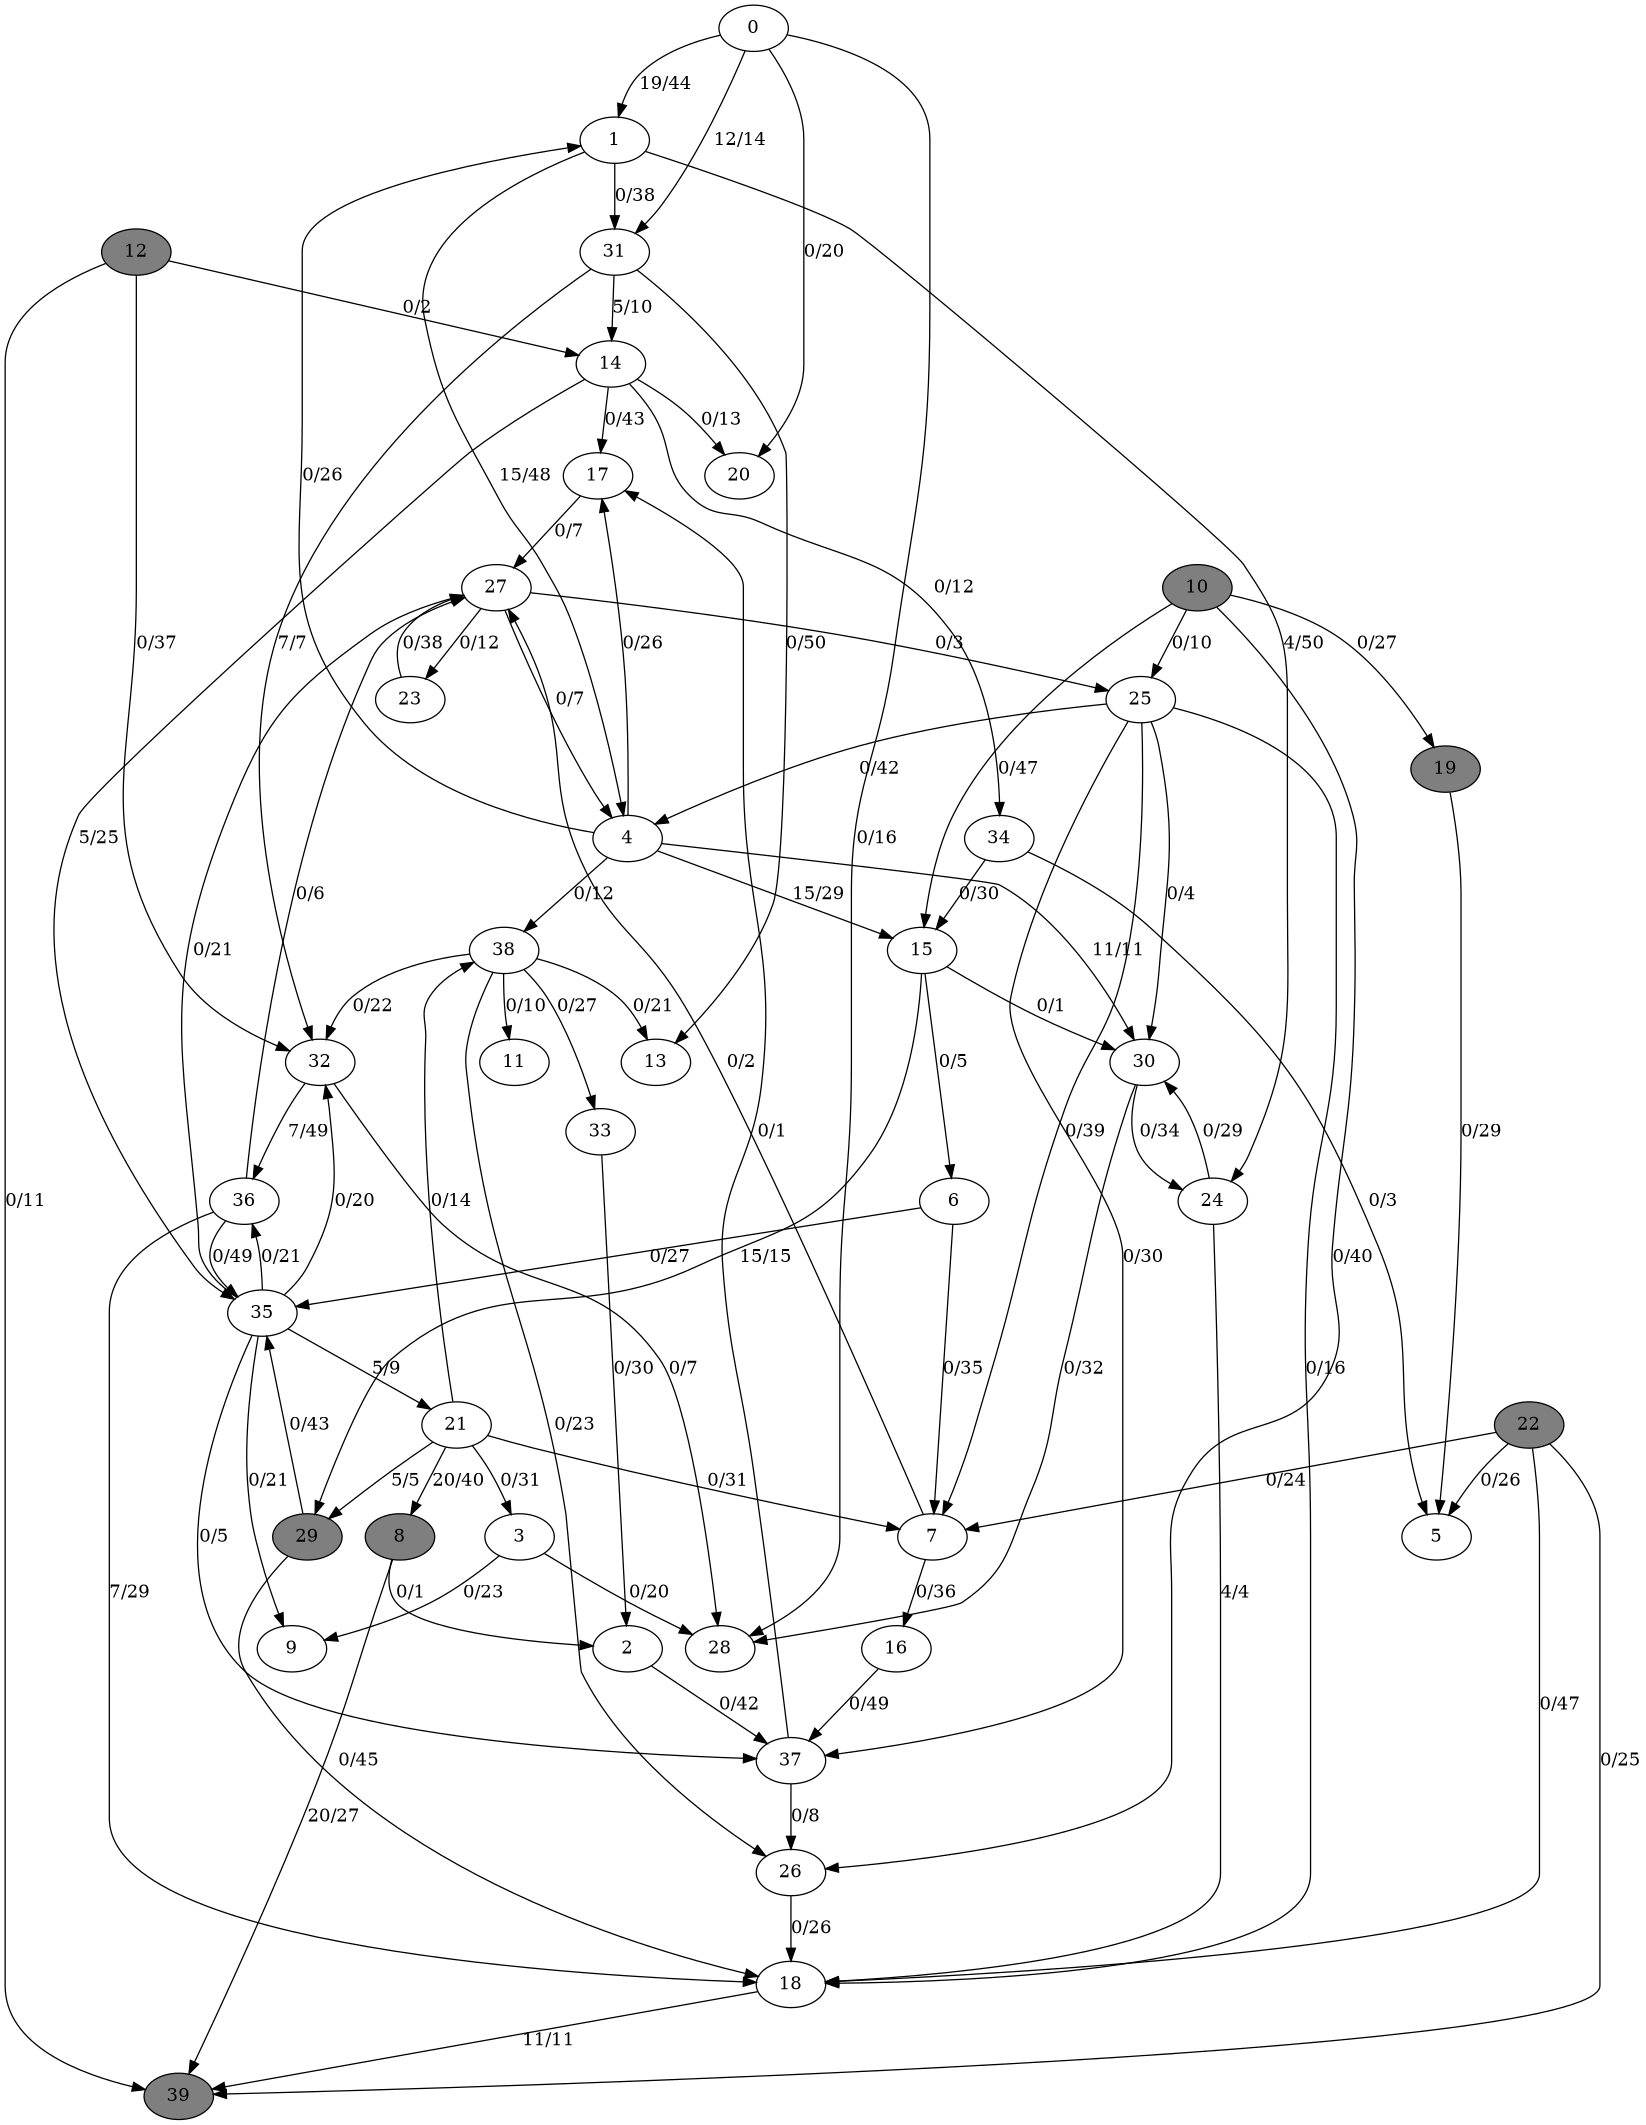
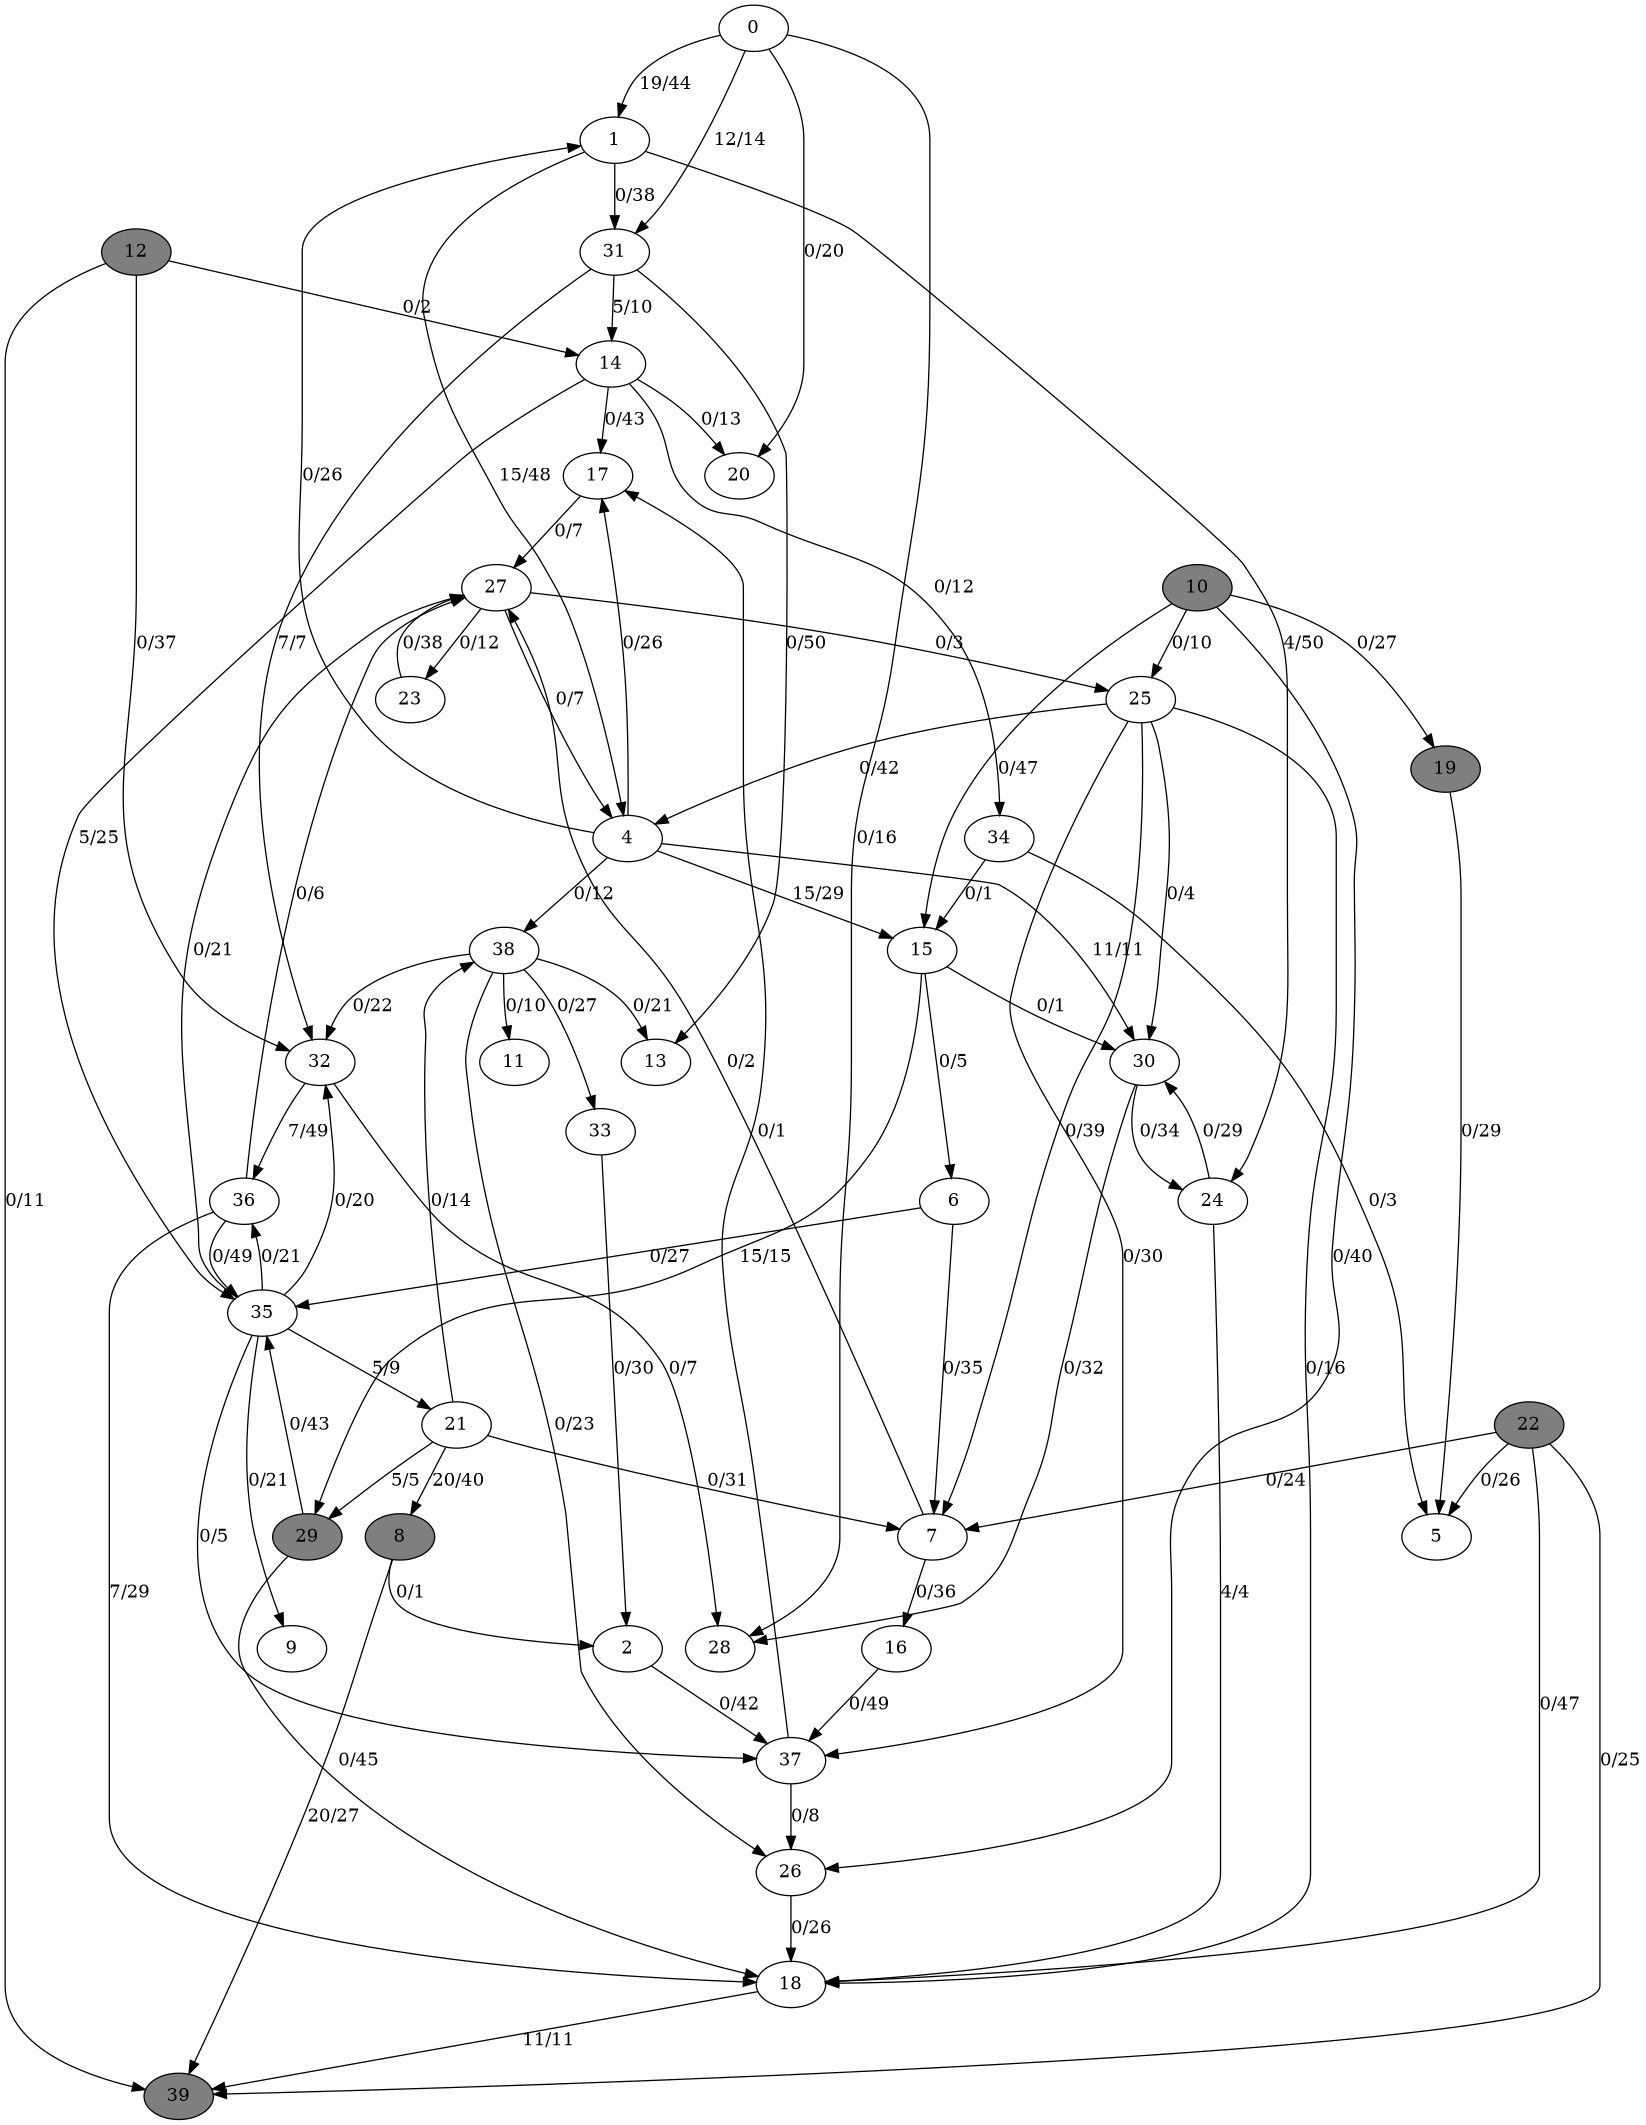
(979, 894) -> (979, 894)
(520, 1537) -> none
